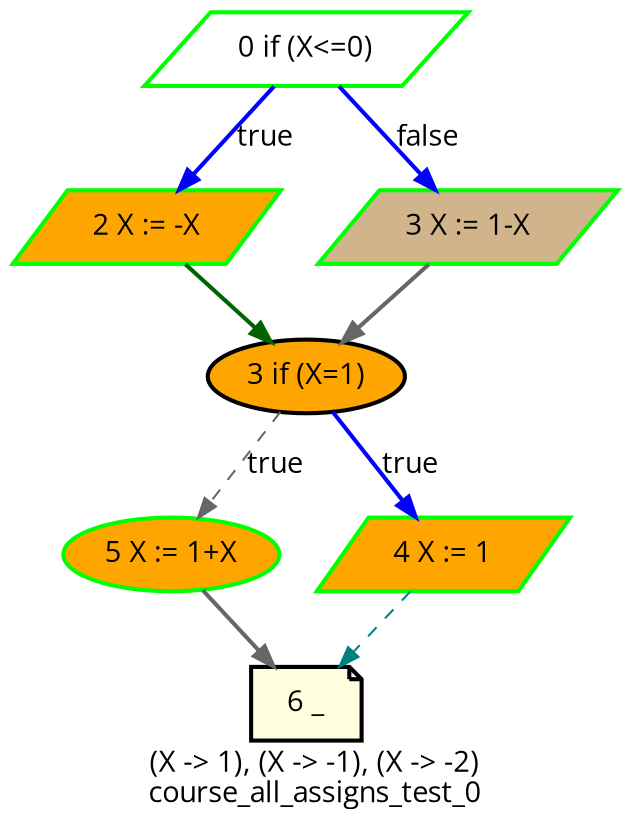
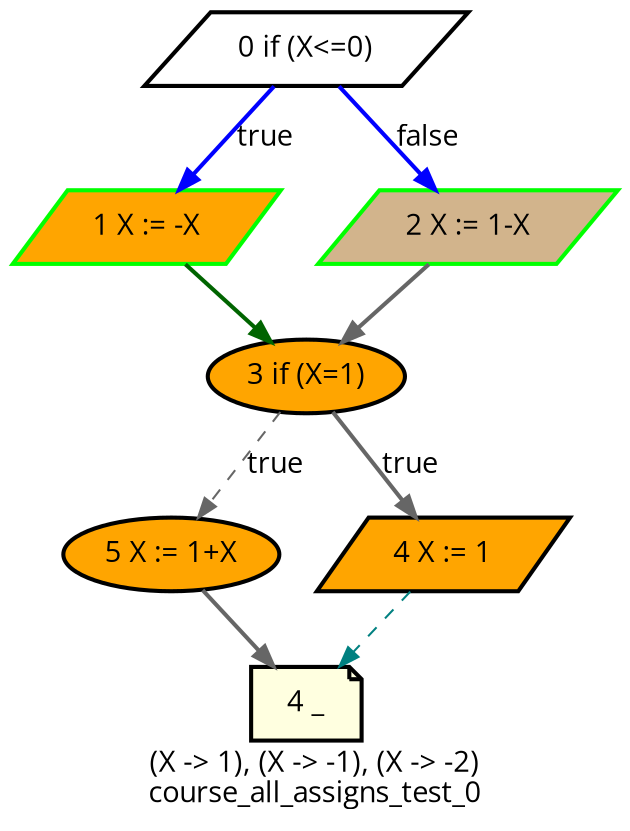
(306, 49) -> (306, 49)
(147, 227) -> (147, 227)
(468, 227) -> (468, 227)
(368, 457) -> (368, 457)
(171, 554) -> (171, 554)
(443, 554) -> (443, 554)
(306, 704) -> (306, 704)
